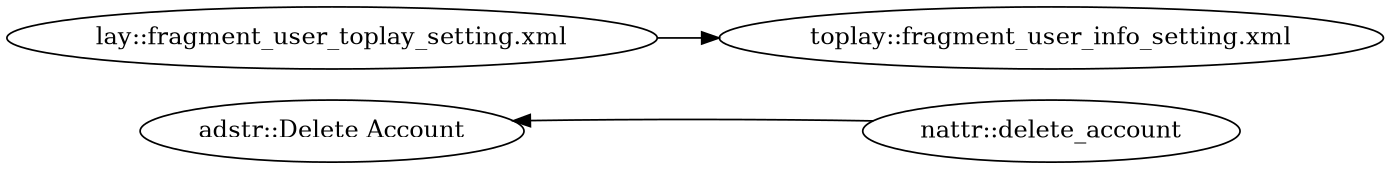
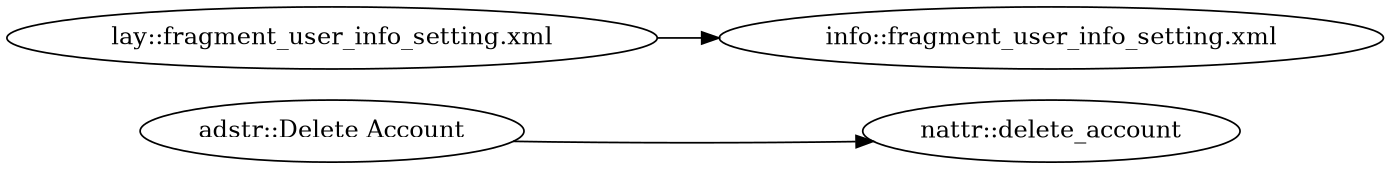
(332, 38) -> (332, 38)
(1051, 38) -> (1051, 38)
(702, 119) -> (684, 143)
